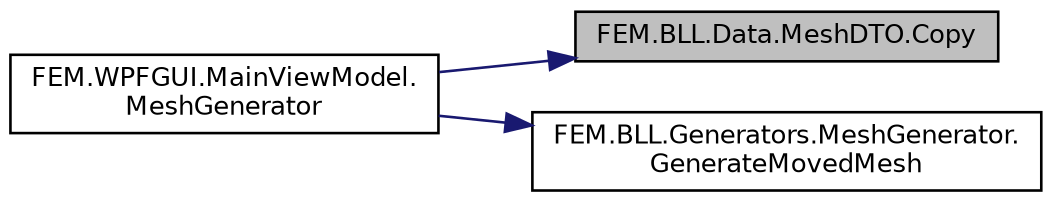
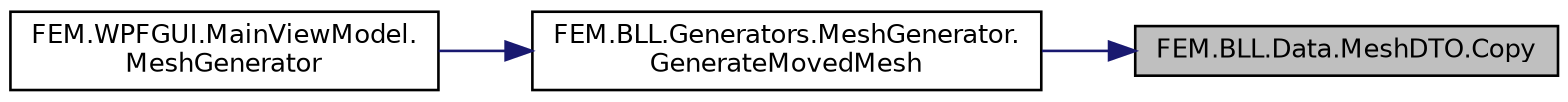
(494, 66) -> (1075, 51)
